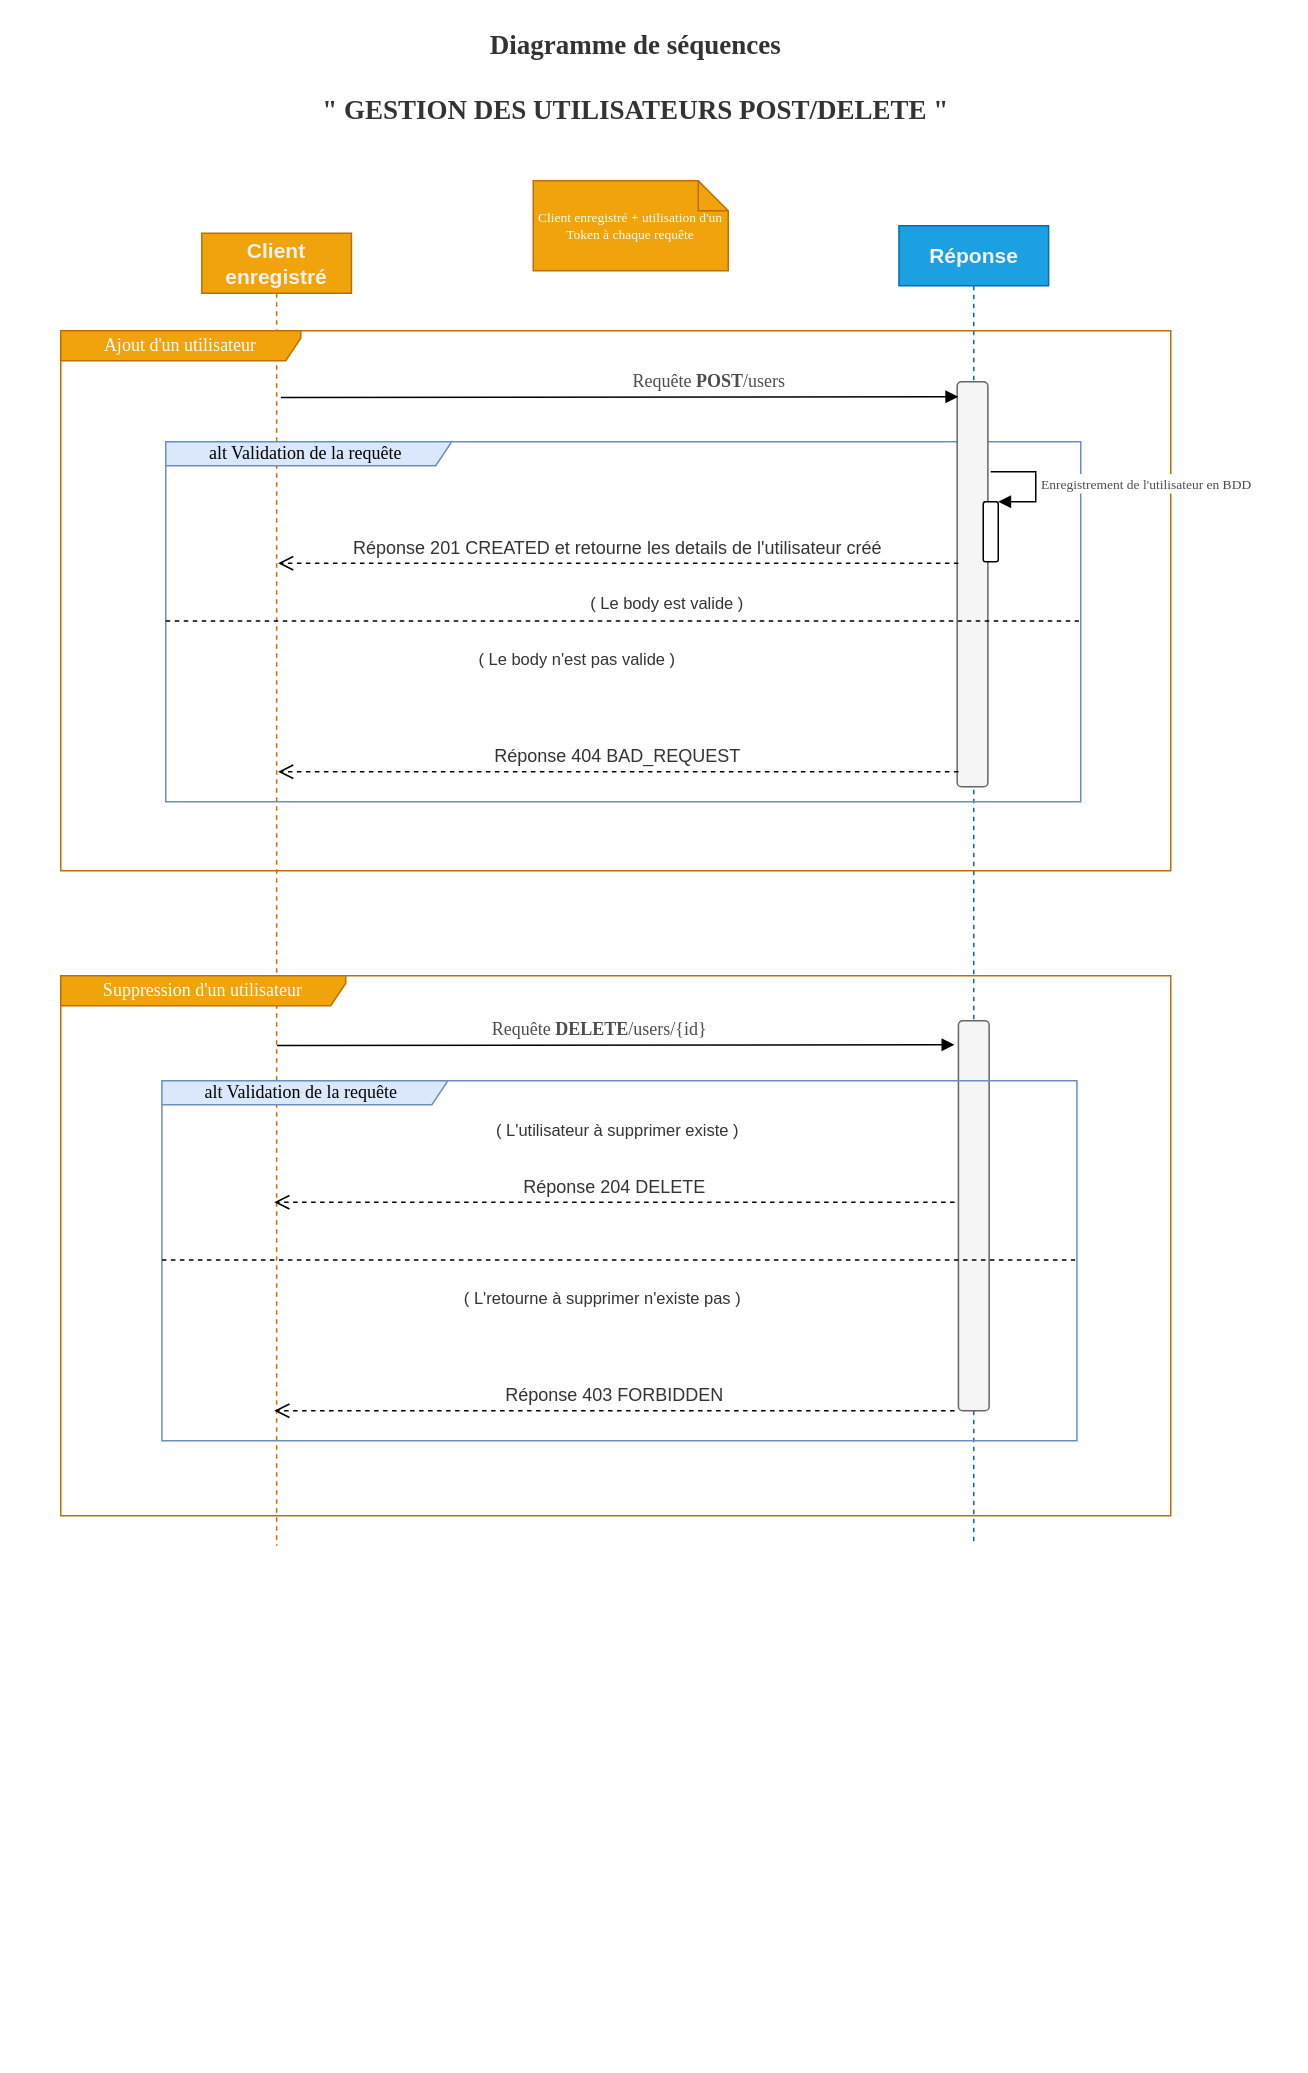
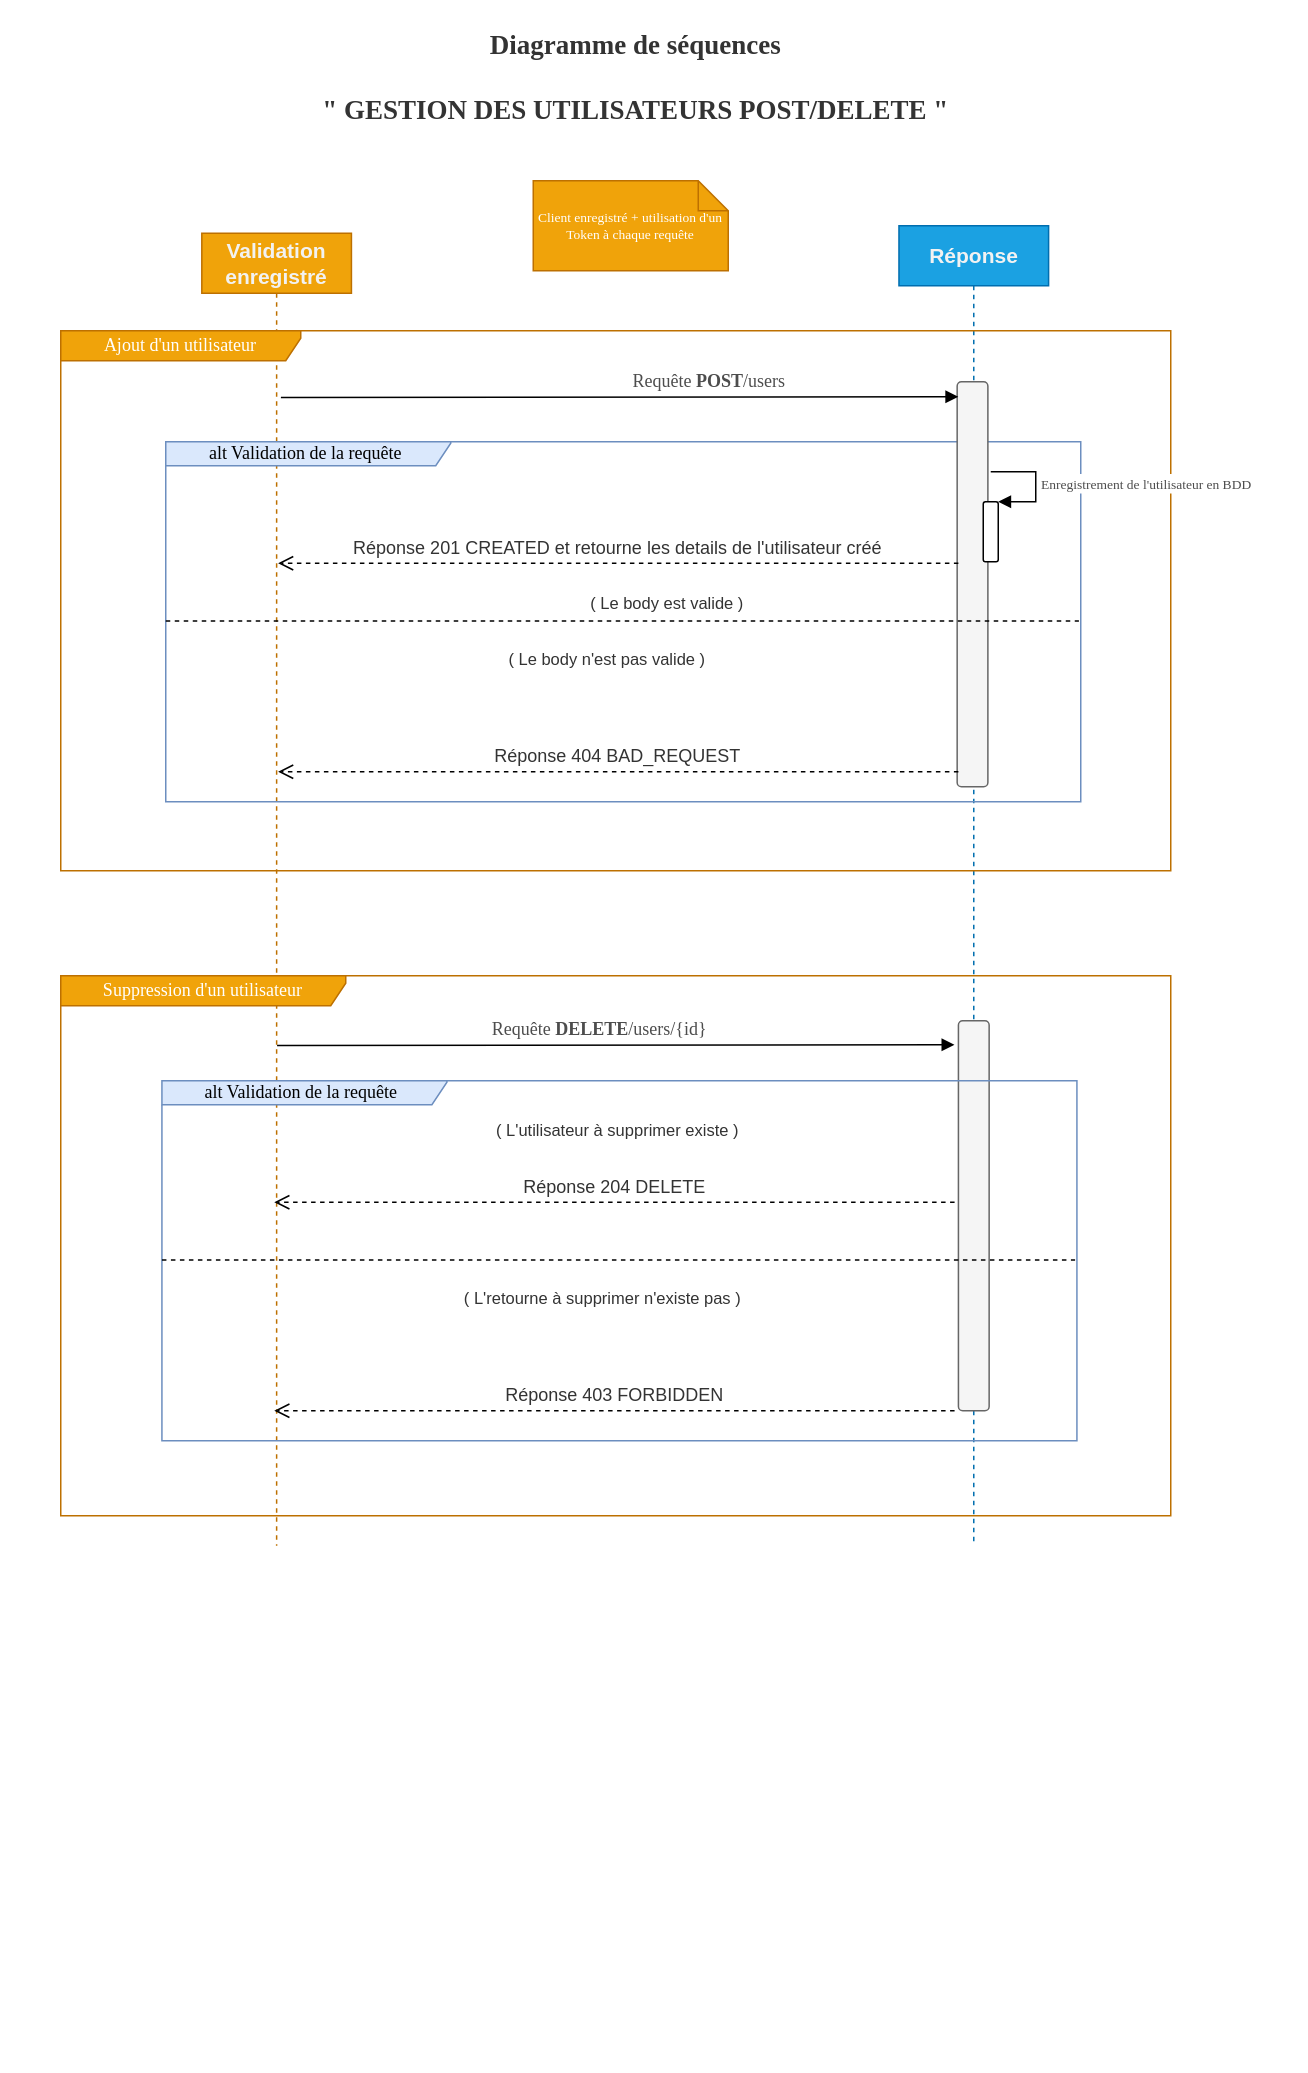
(277, 263) -> (277, 263)
(576, 659) -> (606, 659)
